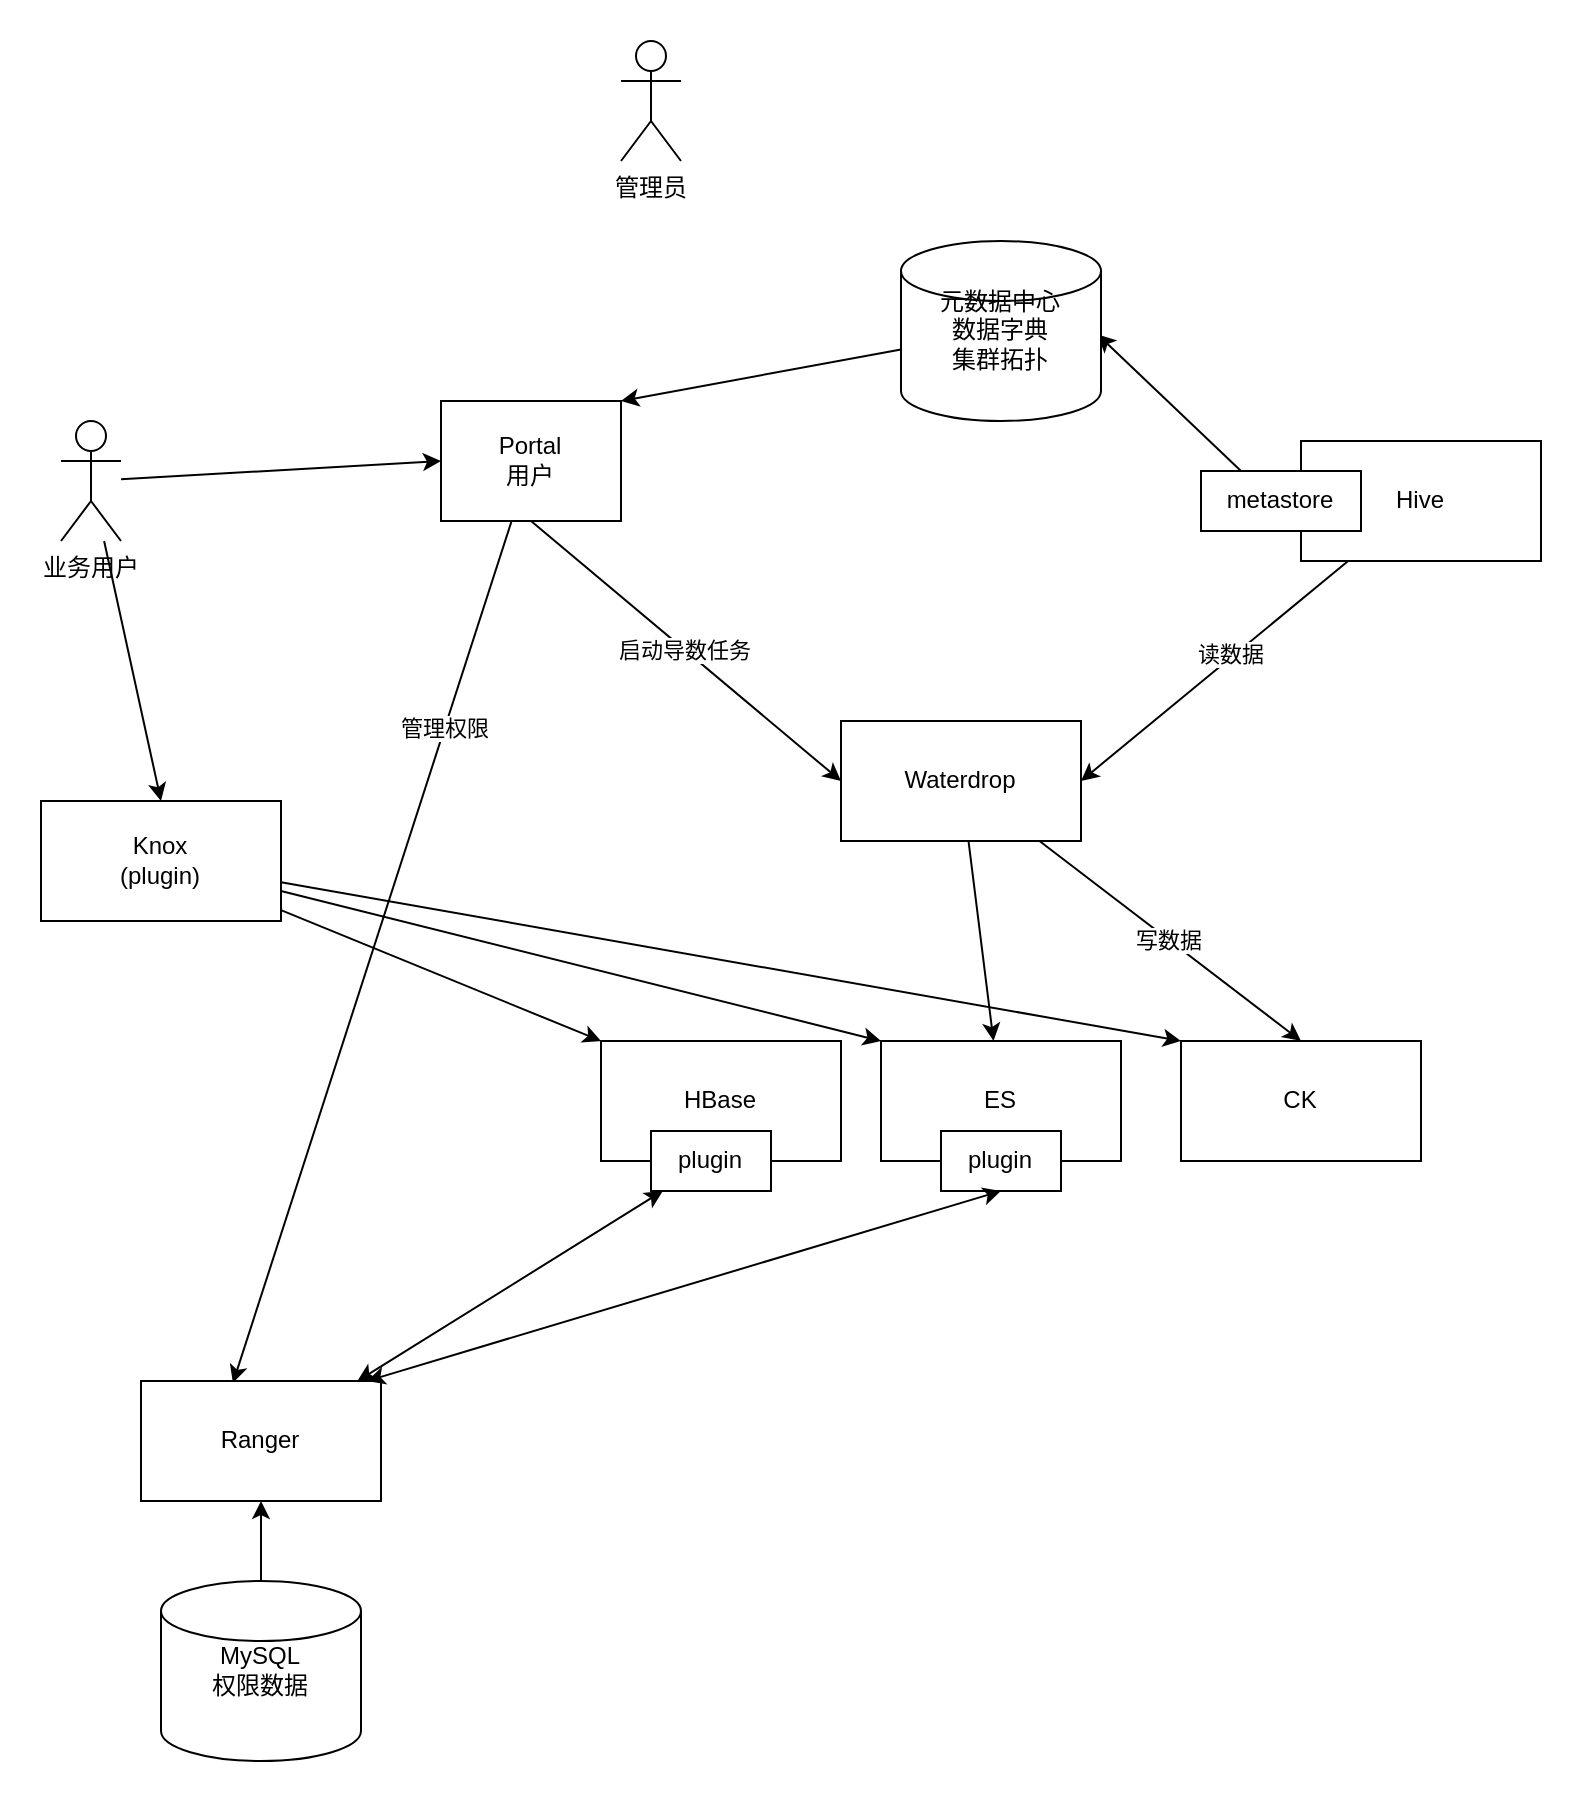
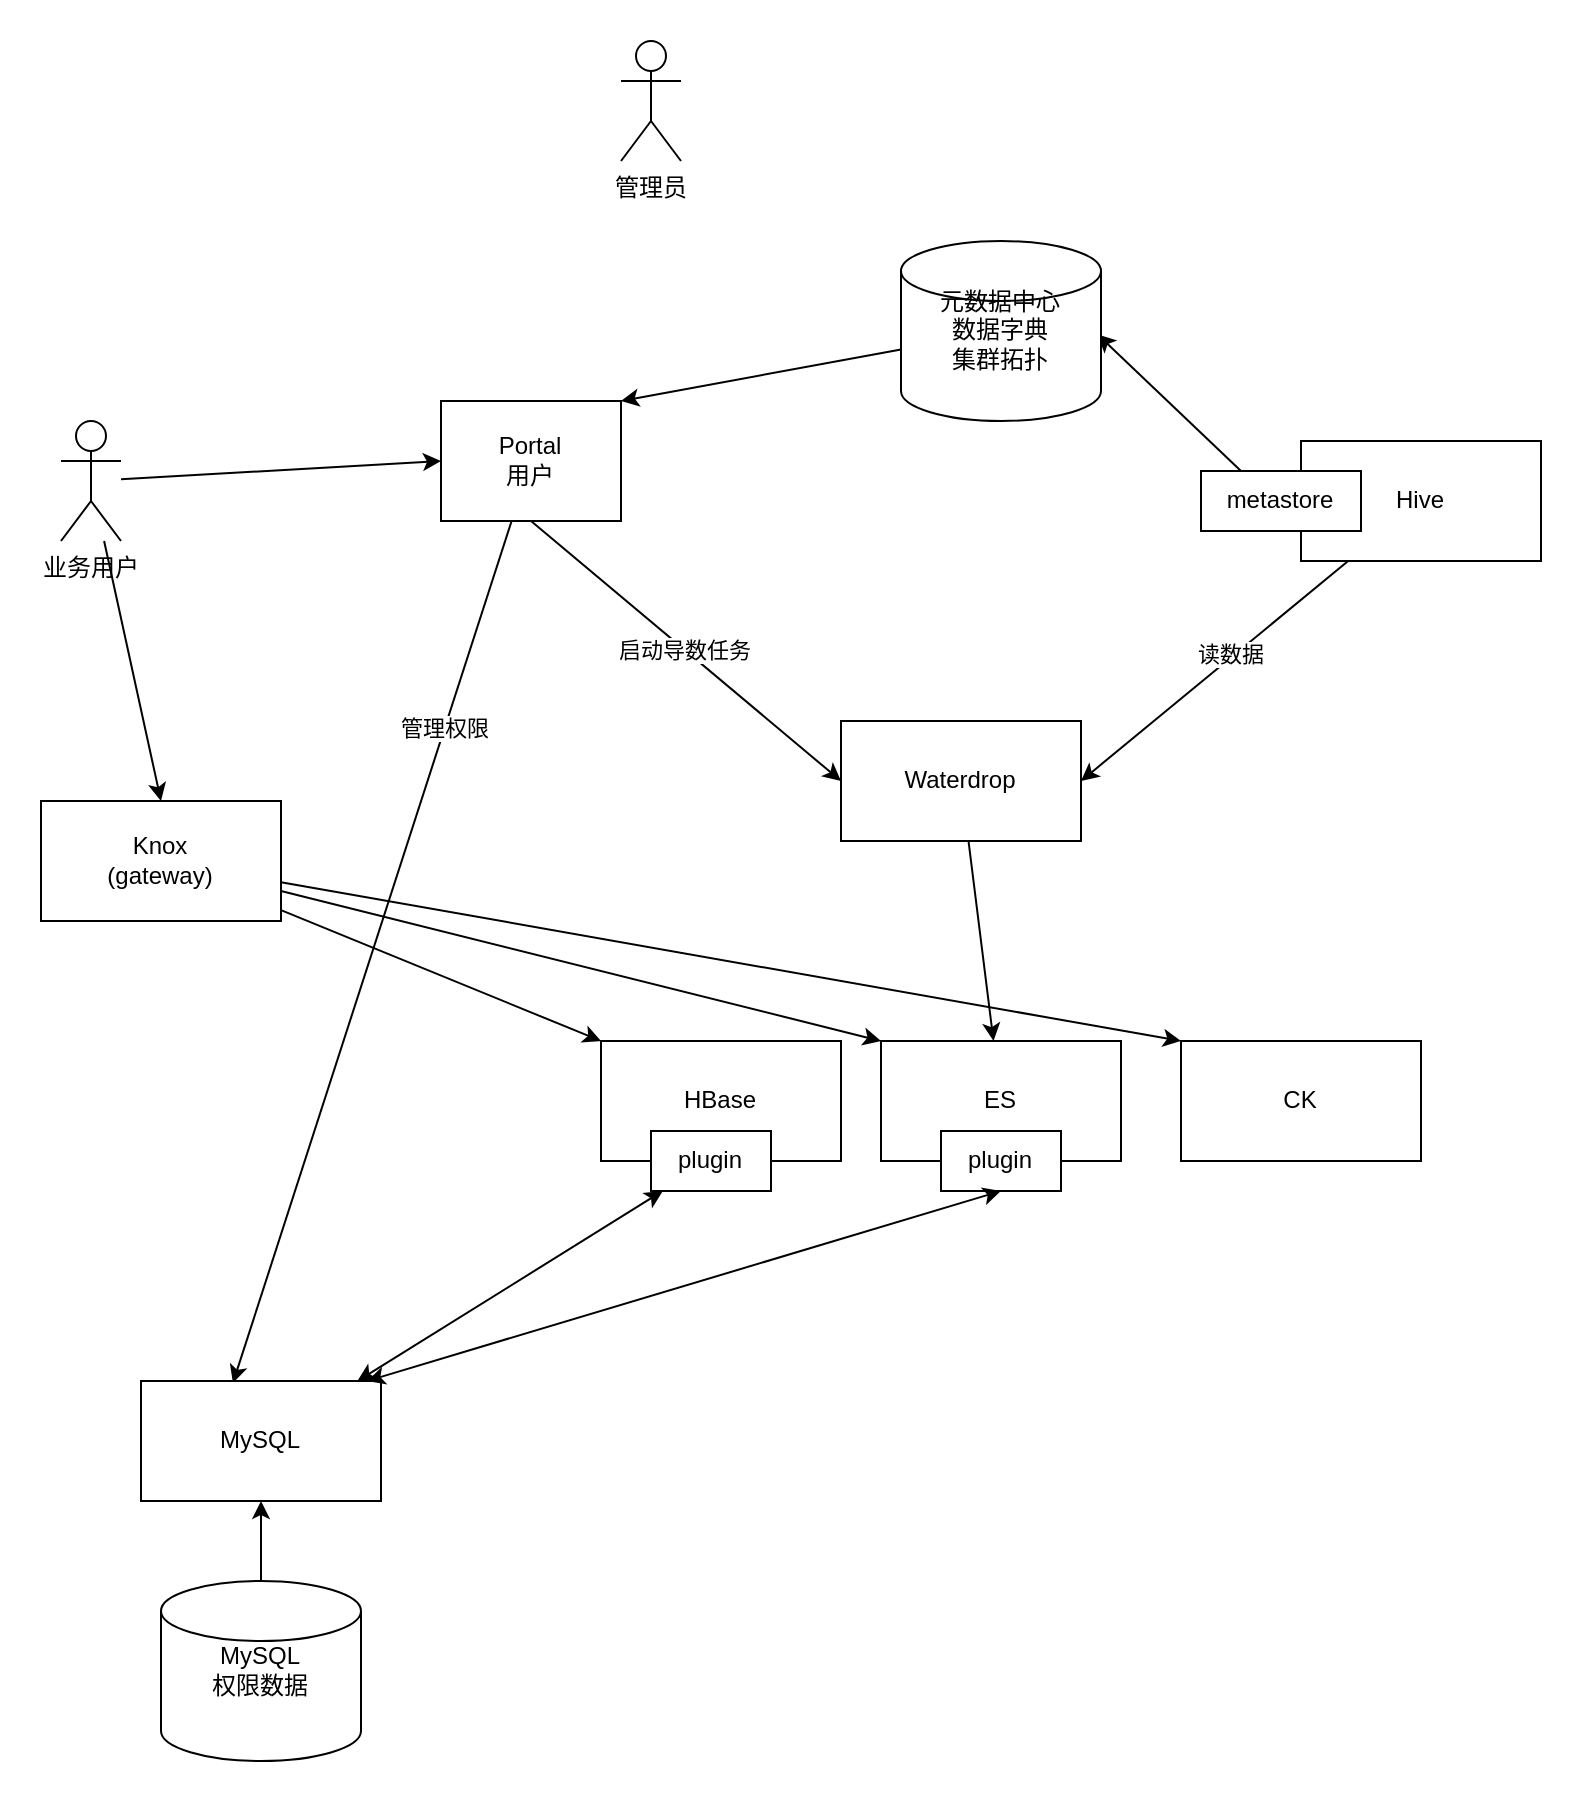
(161, 861) -> (161, 861)
(1165, 937) -> none
(261, 1441) -> (261, 1441)
